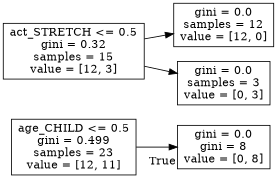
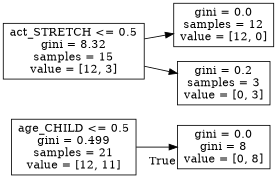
(74, 51) -> (74, 51)
(224, 83) -> (224, 83)
(74, 147) -> (74, 147)
